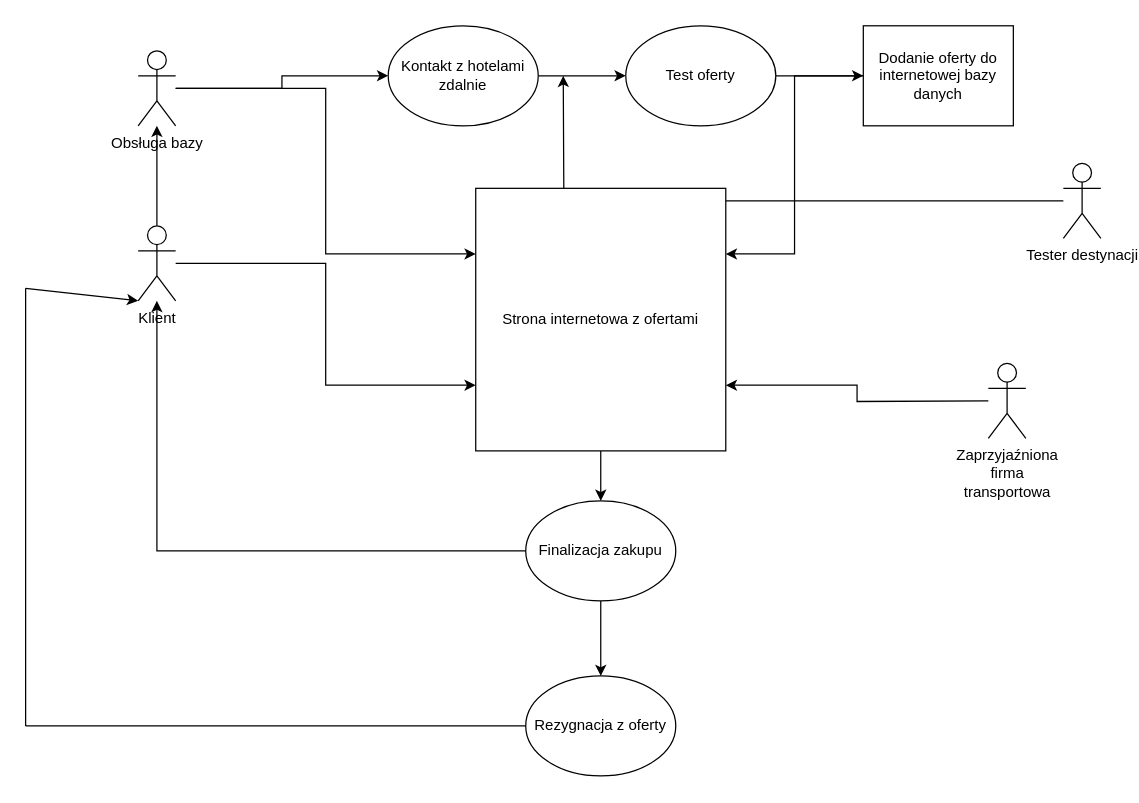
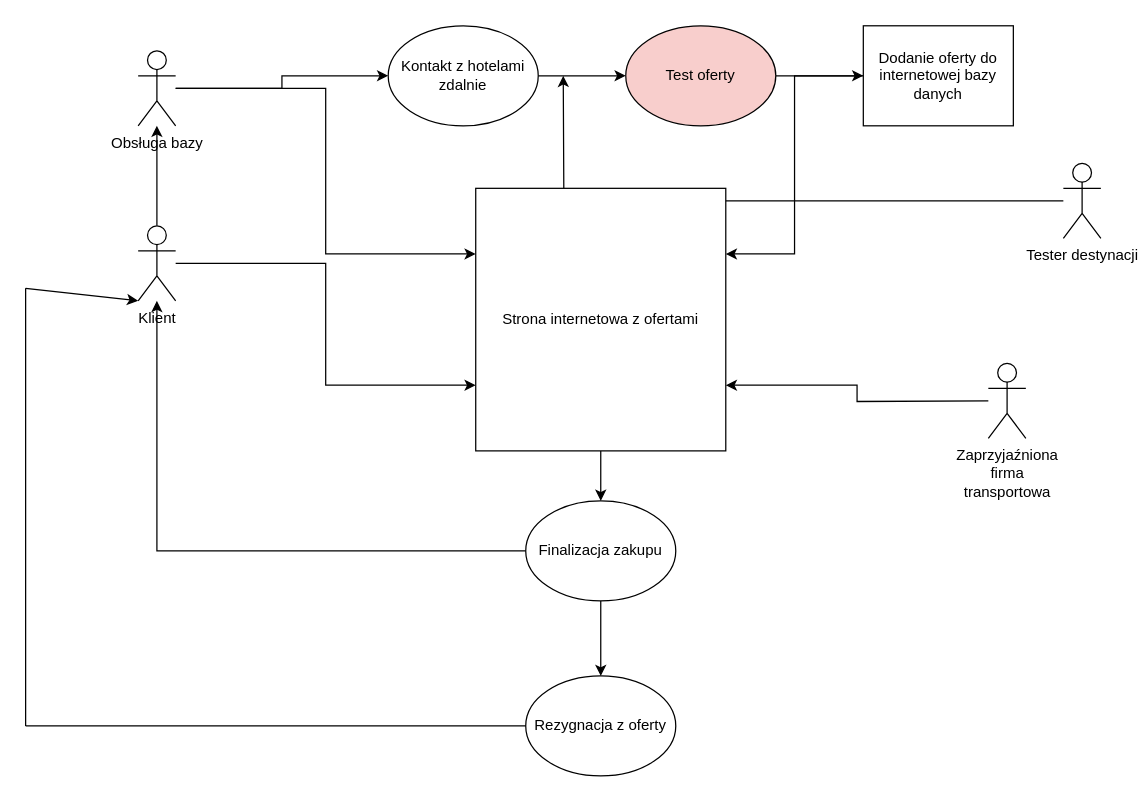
(701, 76) -> (701, 76)
